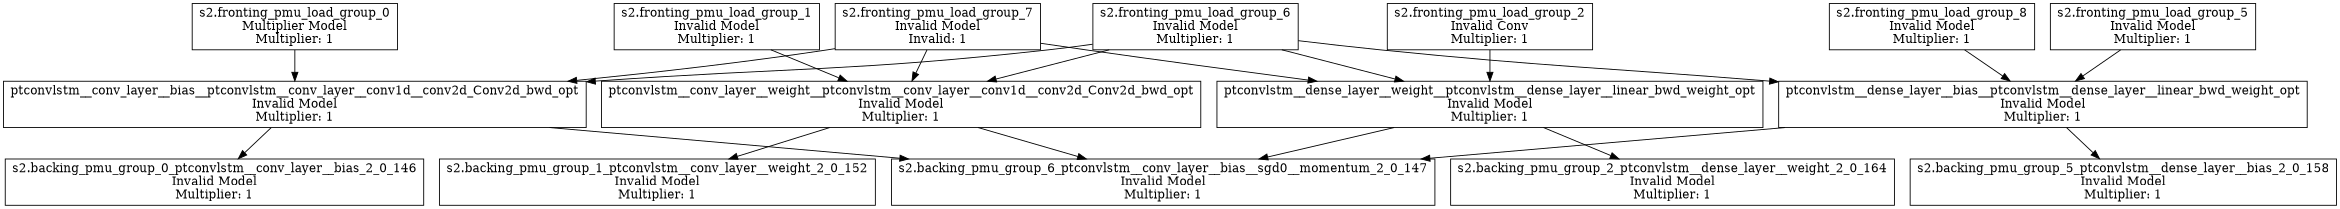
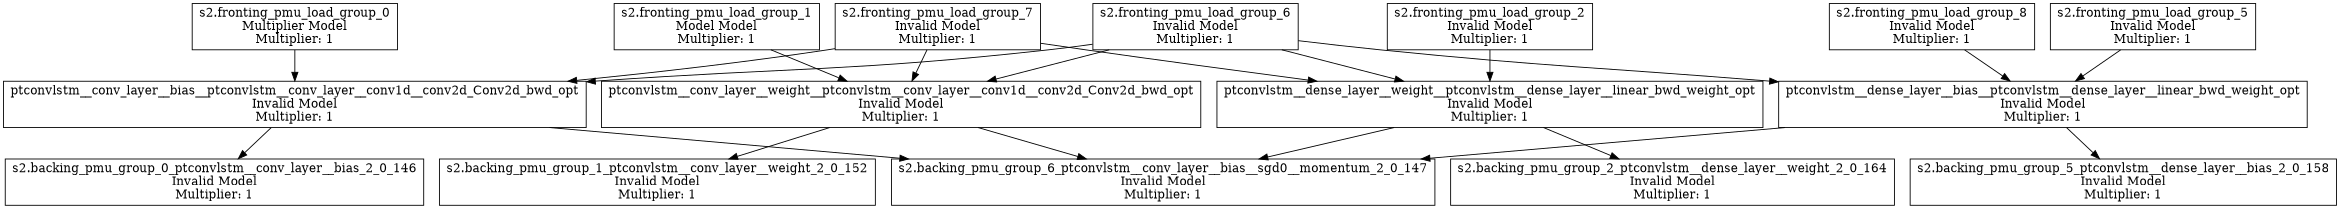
(717, 27) -> (717, 27)
(938, 27) -> (938, 27)
(1490, 27) -> (1490, 27)
